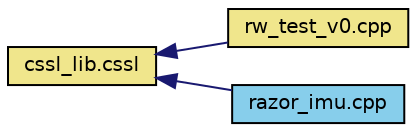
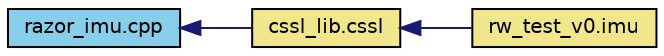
(318, 28) -> (564, 28)
(204, 86) -> (226, 28)
